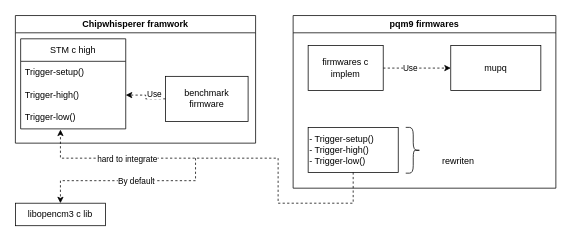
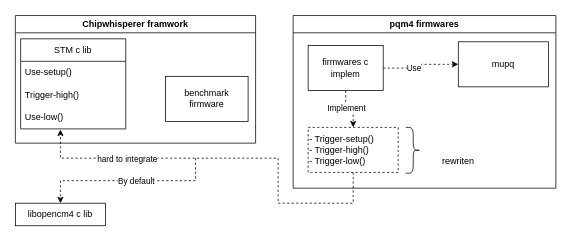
(424, 24) -> (424, 24)
(73, 50) -> (73, 50)
(495, 68) -> (503, 64)
(62, 72) -> (53, 72)
(146, 97) -> none
none -> (346, 109)
(56, 117) -> (47, 117)
(353, 150) -> (353, 150)
(60, 214) -> (60, 214)
